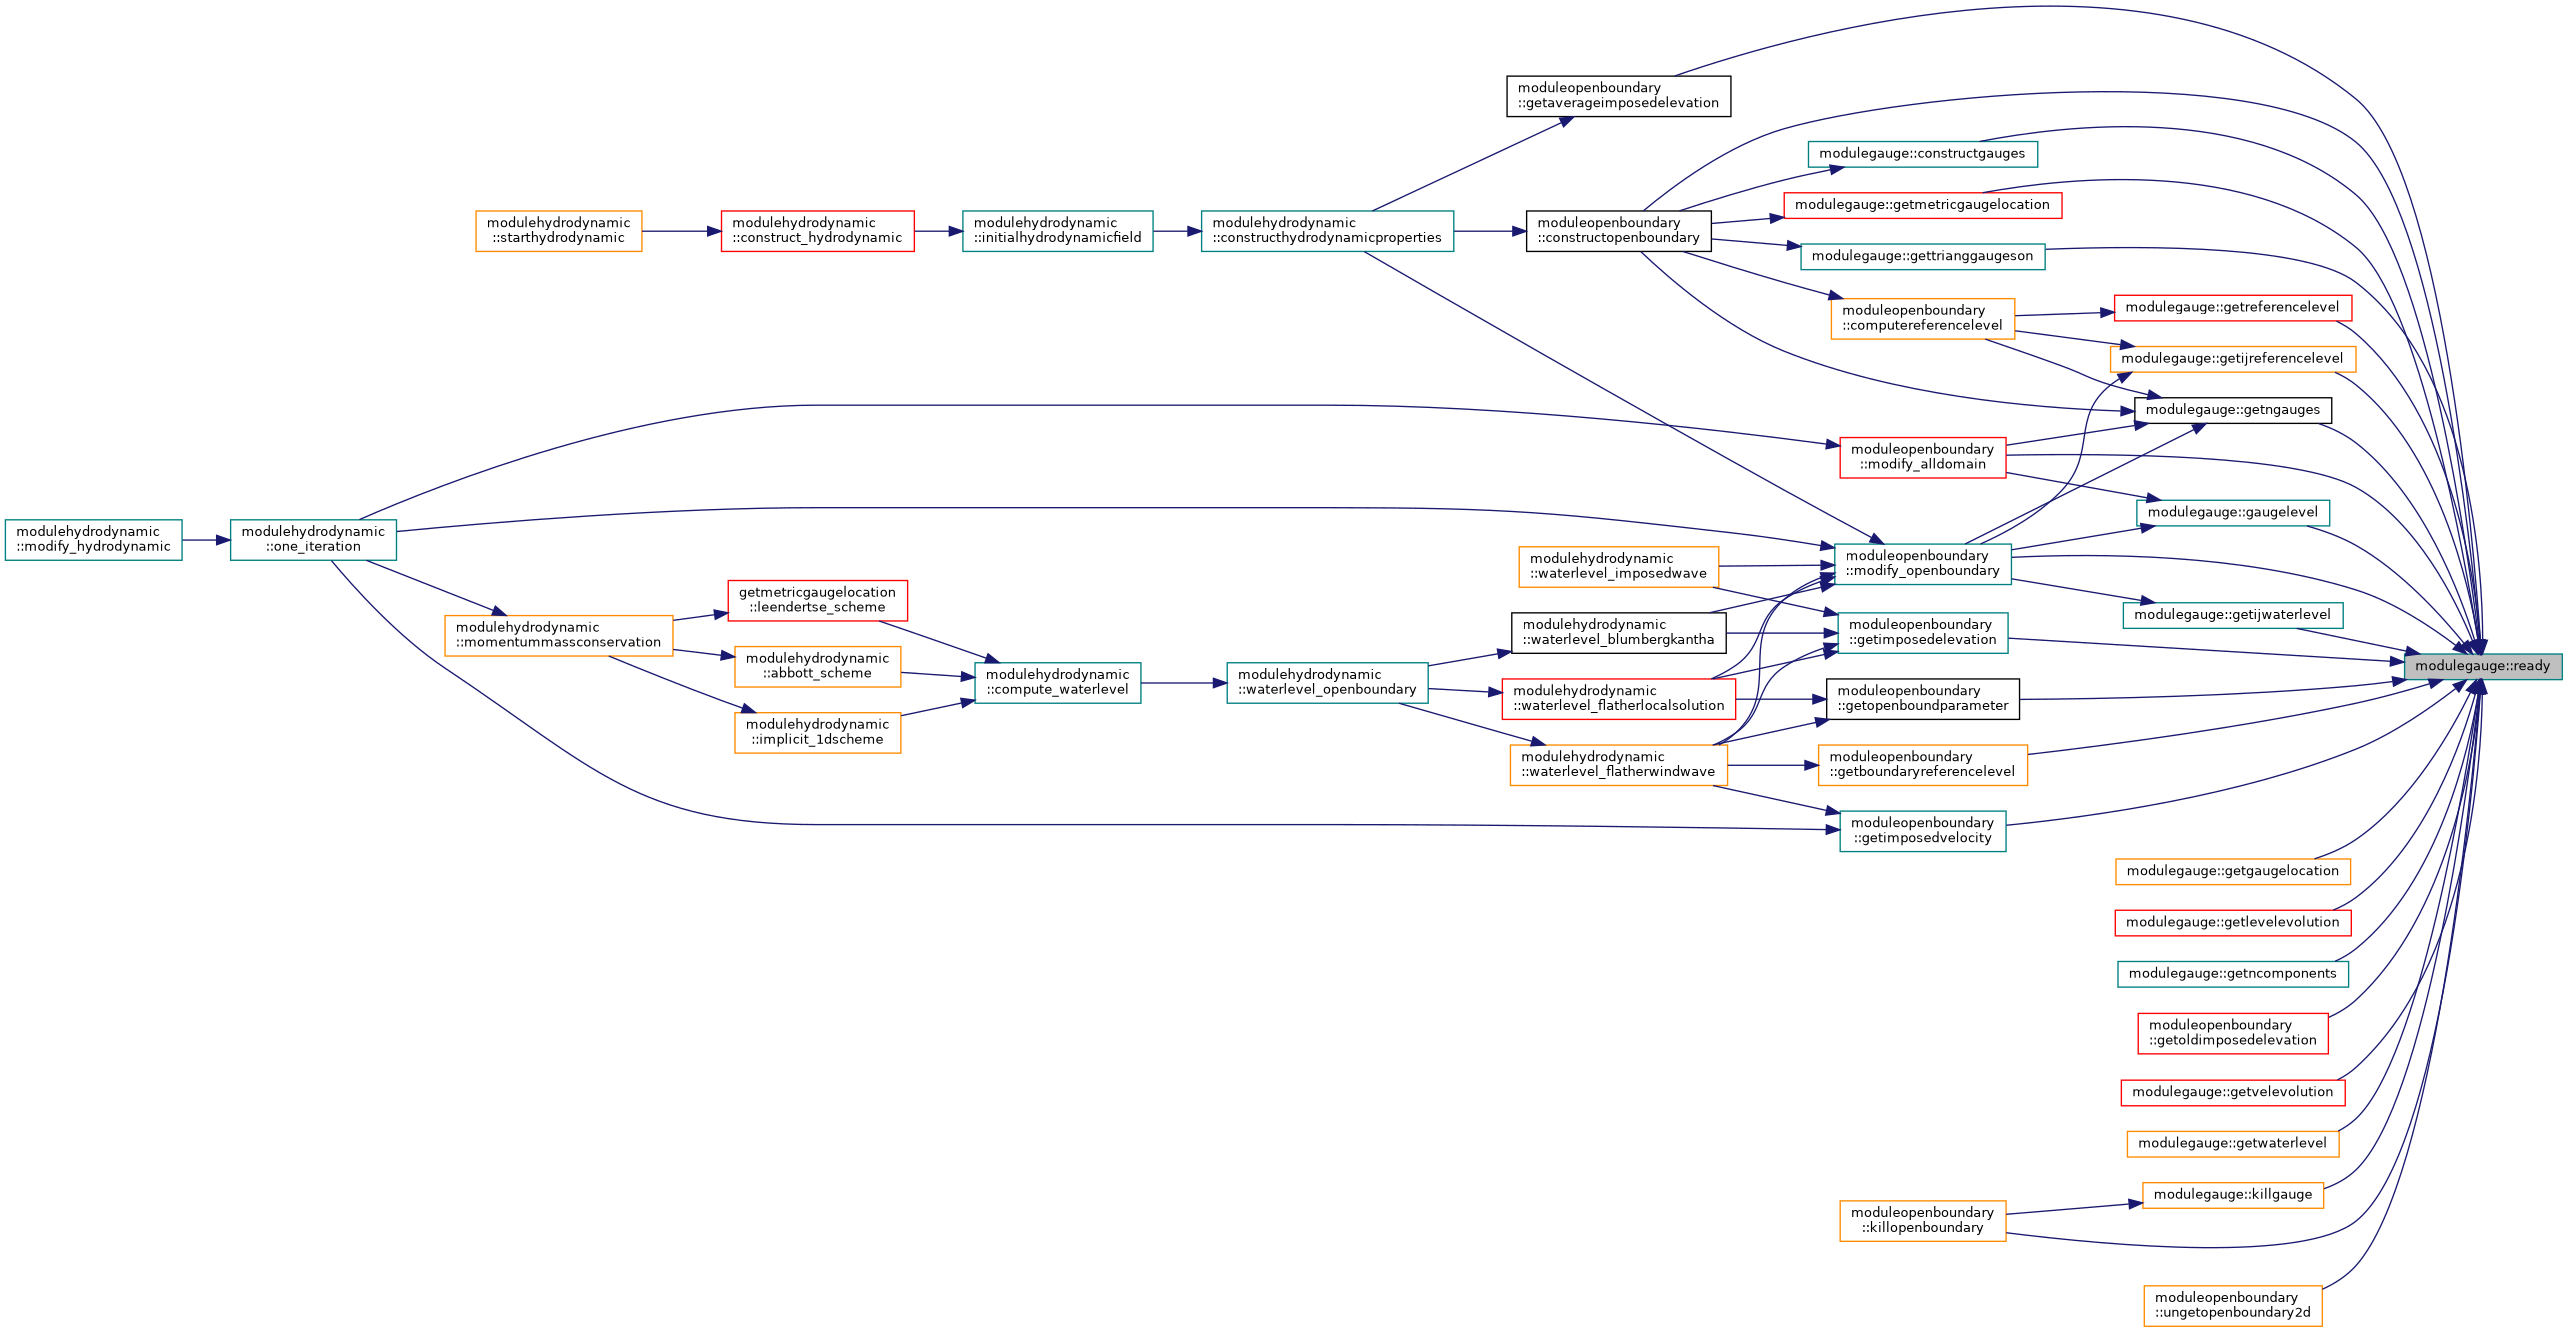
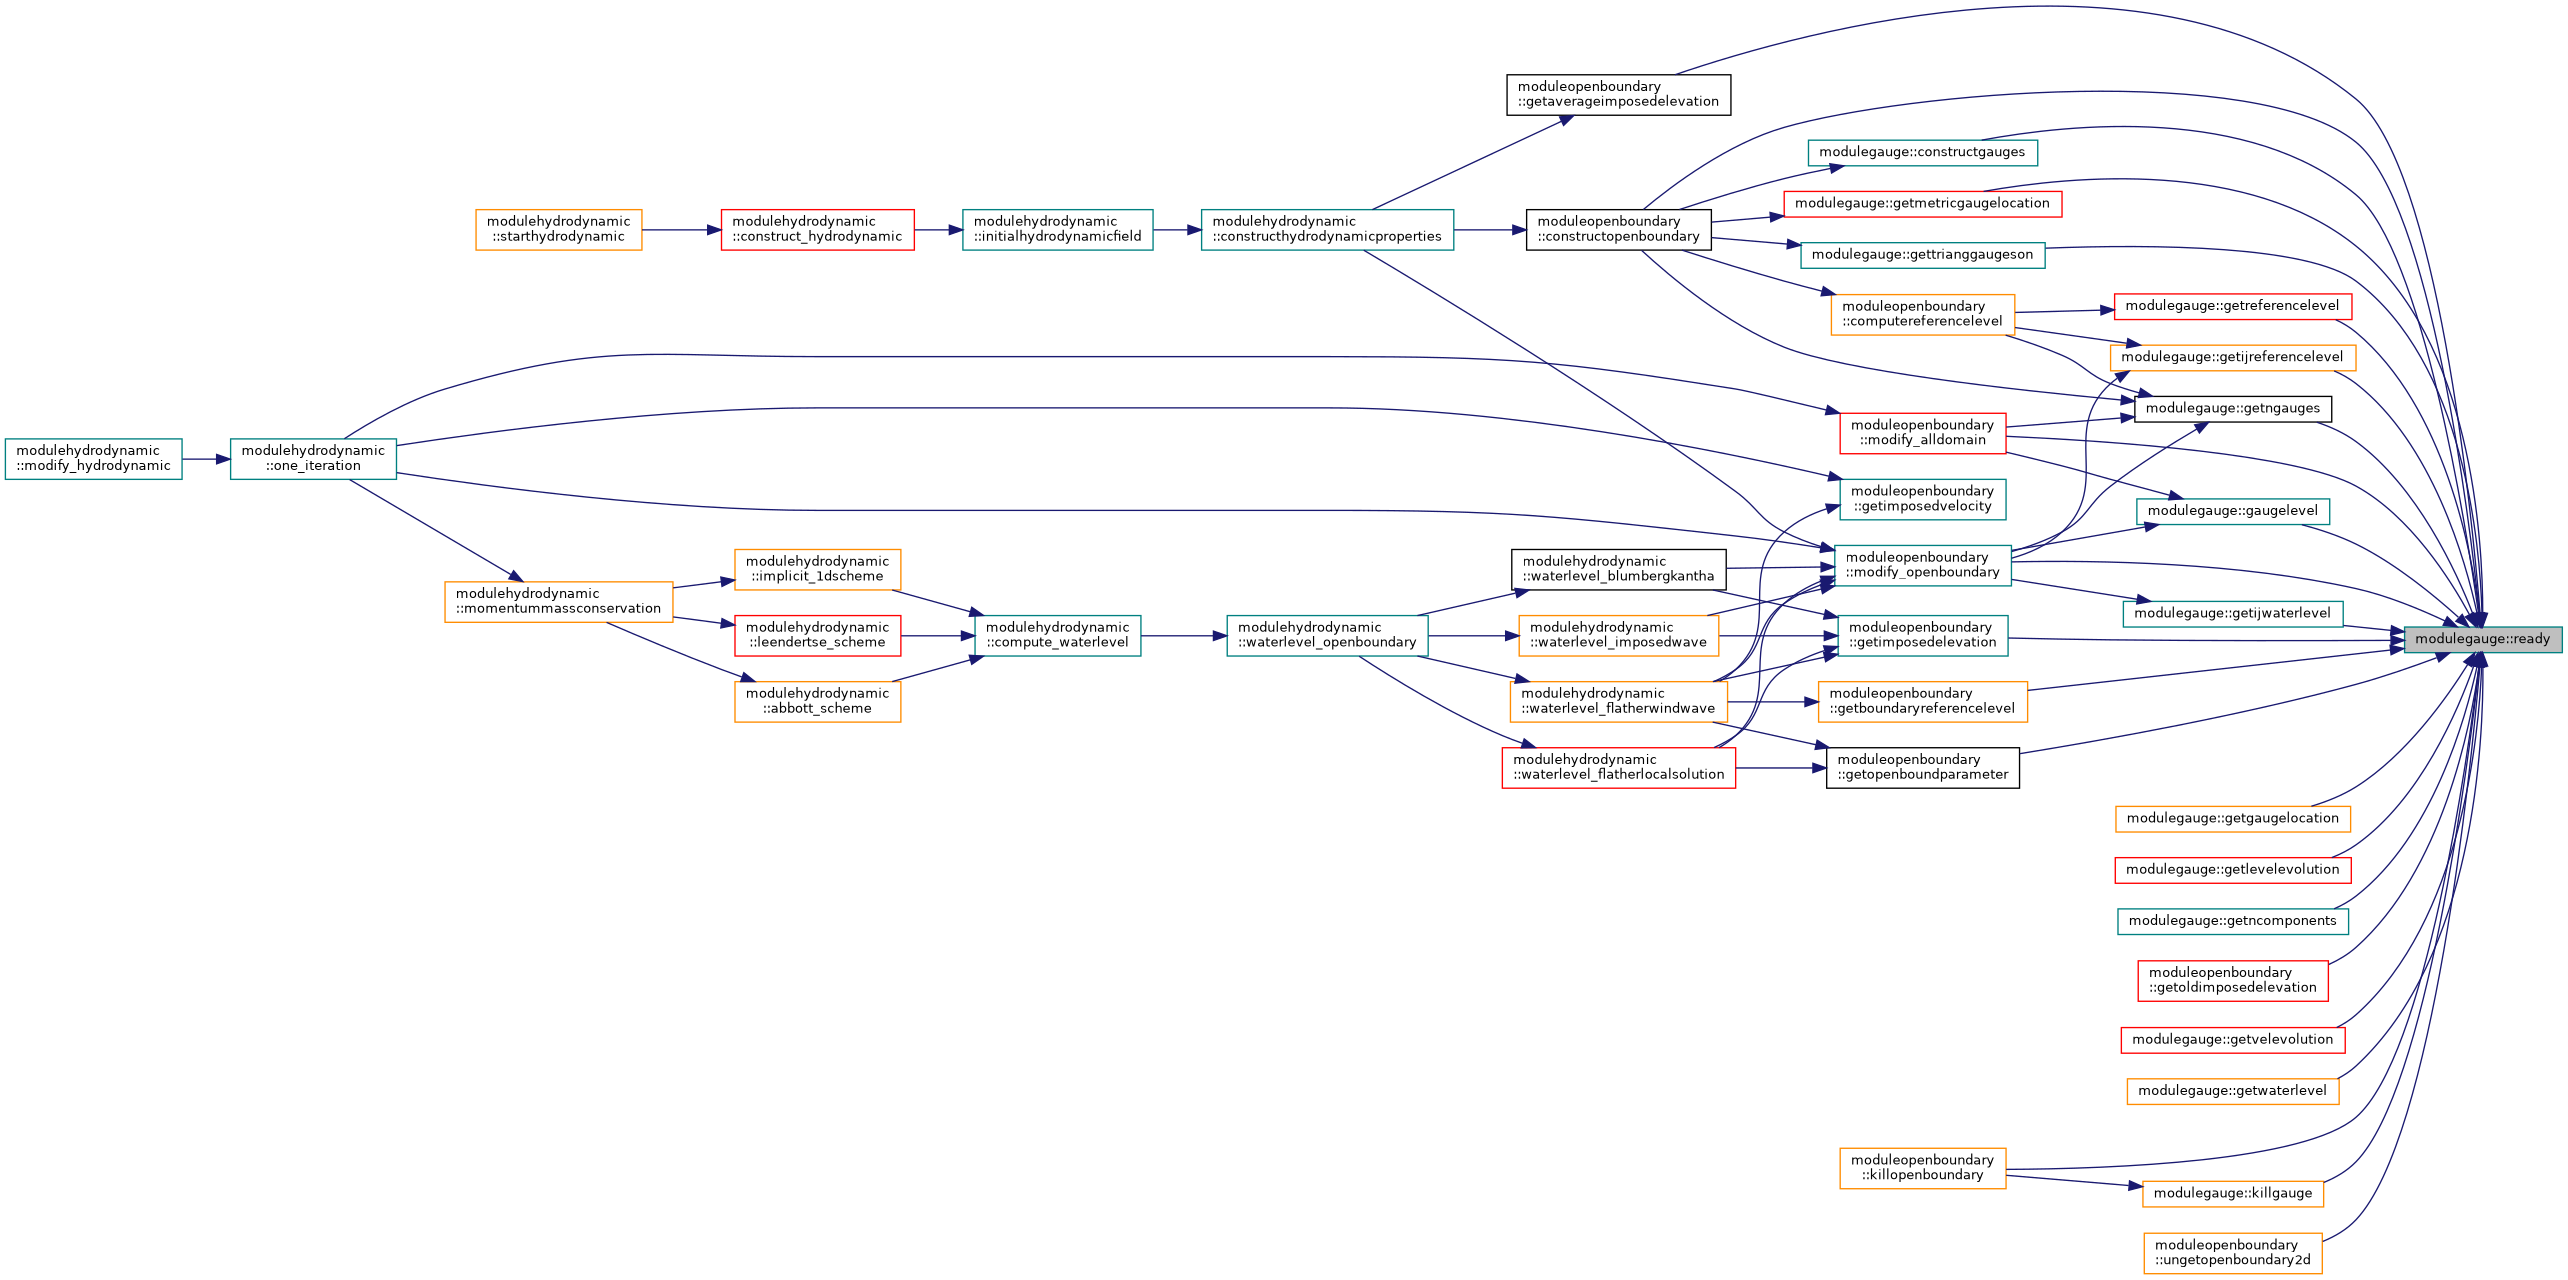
(818, 601) -> (818, 636)
none -> (1467, 636)
(2241, 786) -> none
